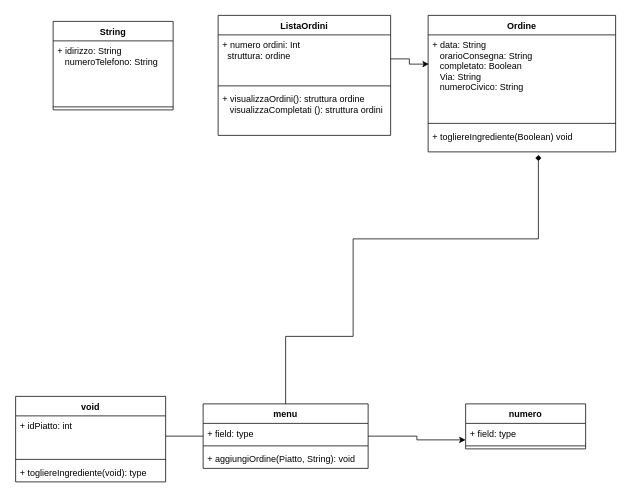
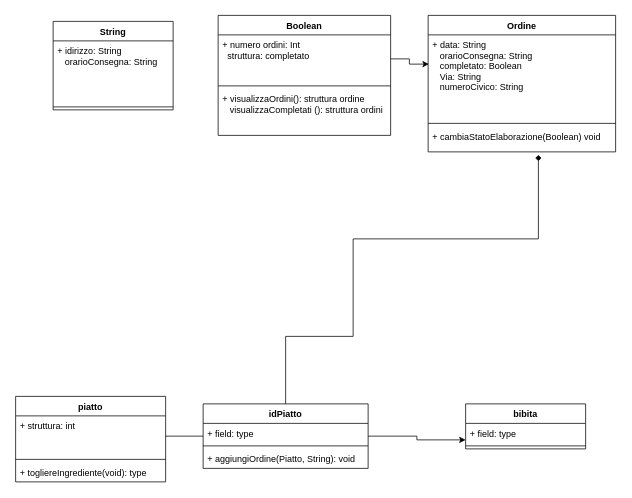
(304, 26) -> (304, 26)
(265, 45) -> (265, 45)
(94, 51) -> (94, 51)
(512, 137) -> (522, 137)
(90, 407) -> (90, 407)
(285, 414) -> (285, 414)
(525, 414) -> (525, 414)
(50, 426) -> (55, 426)
